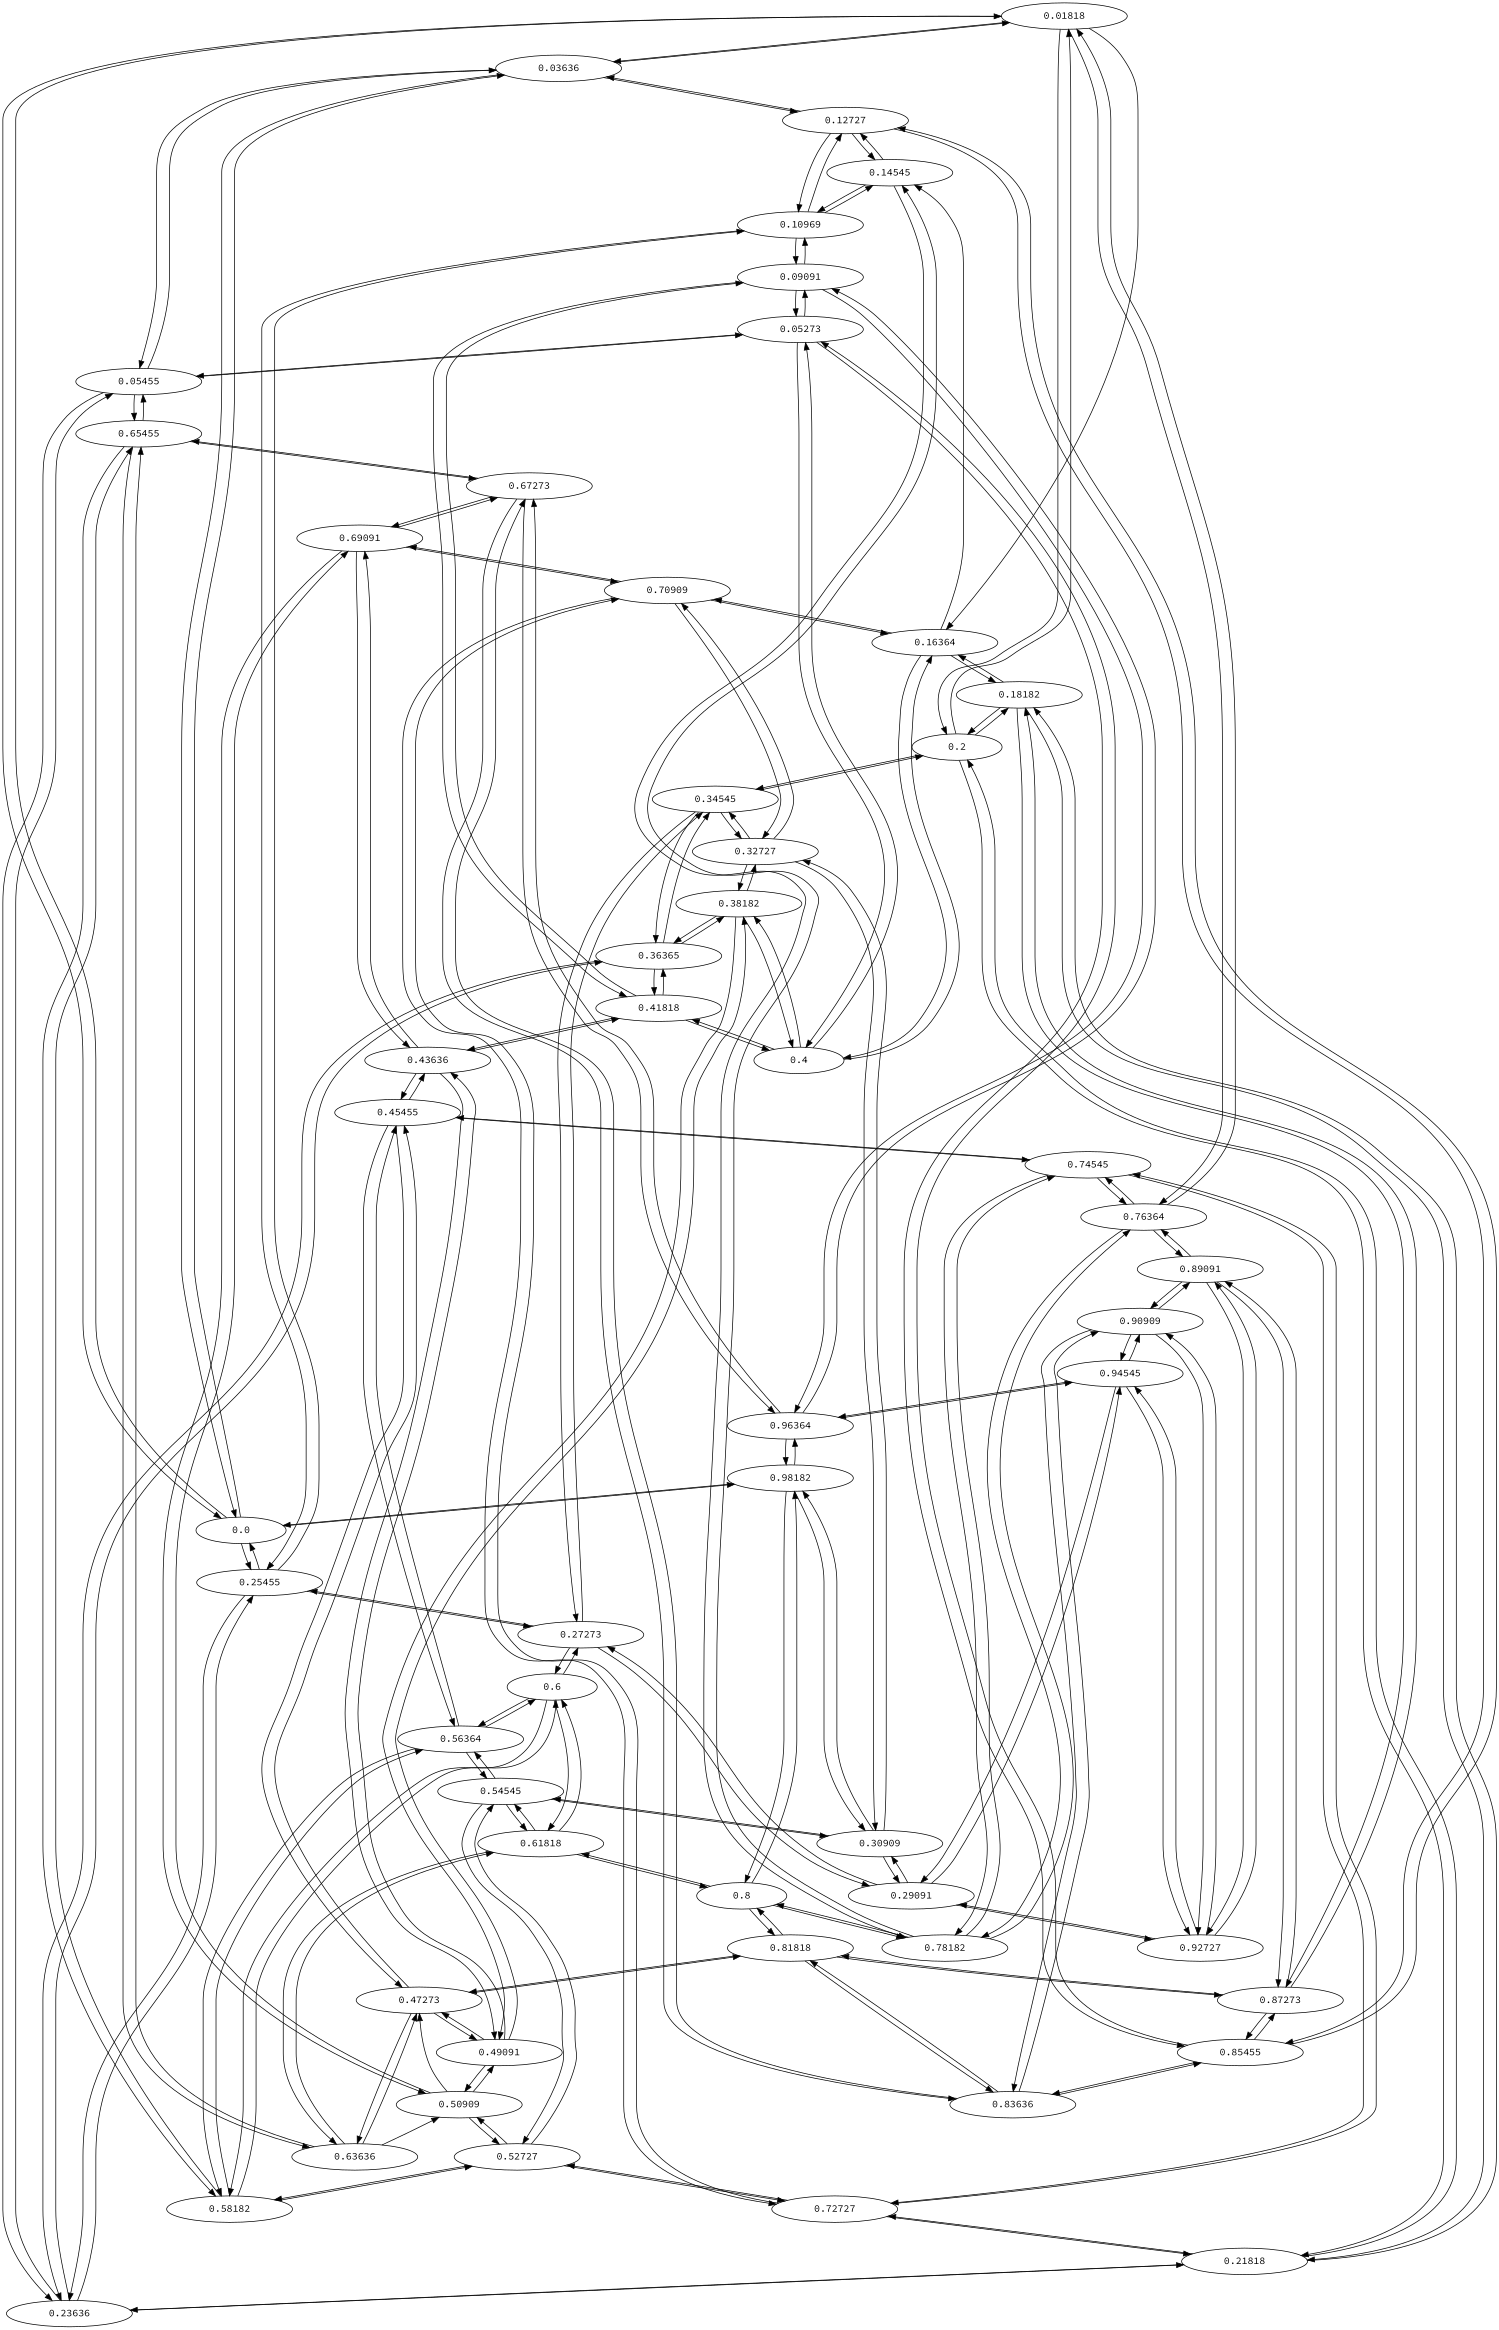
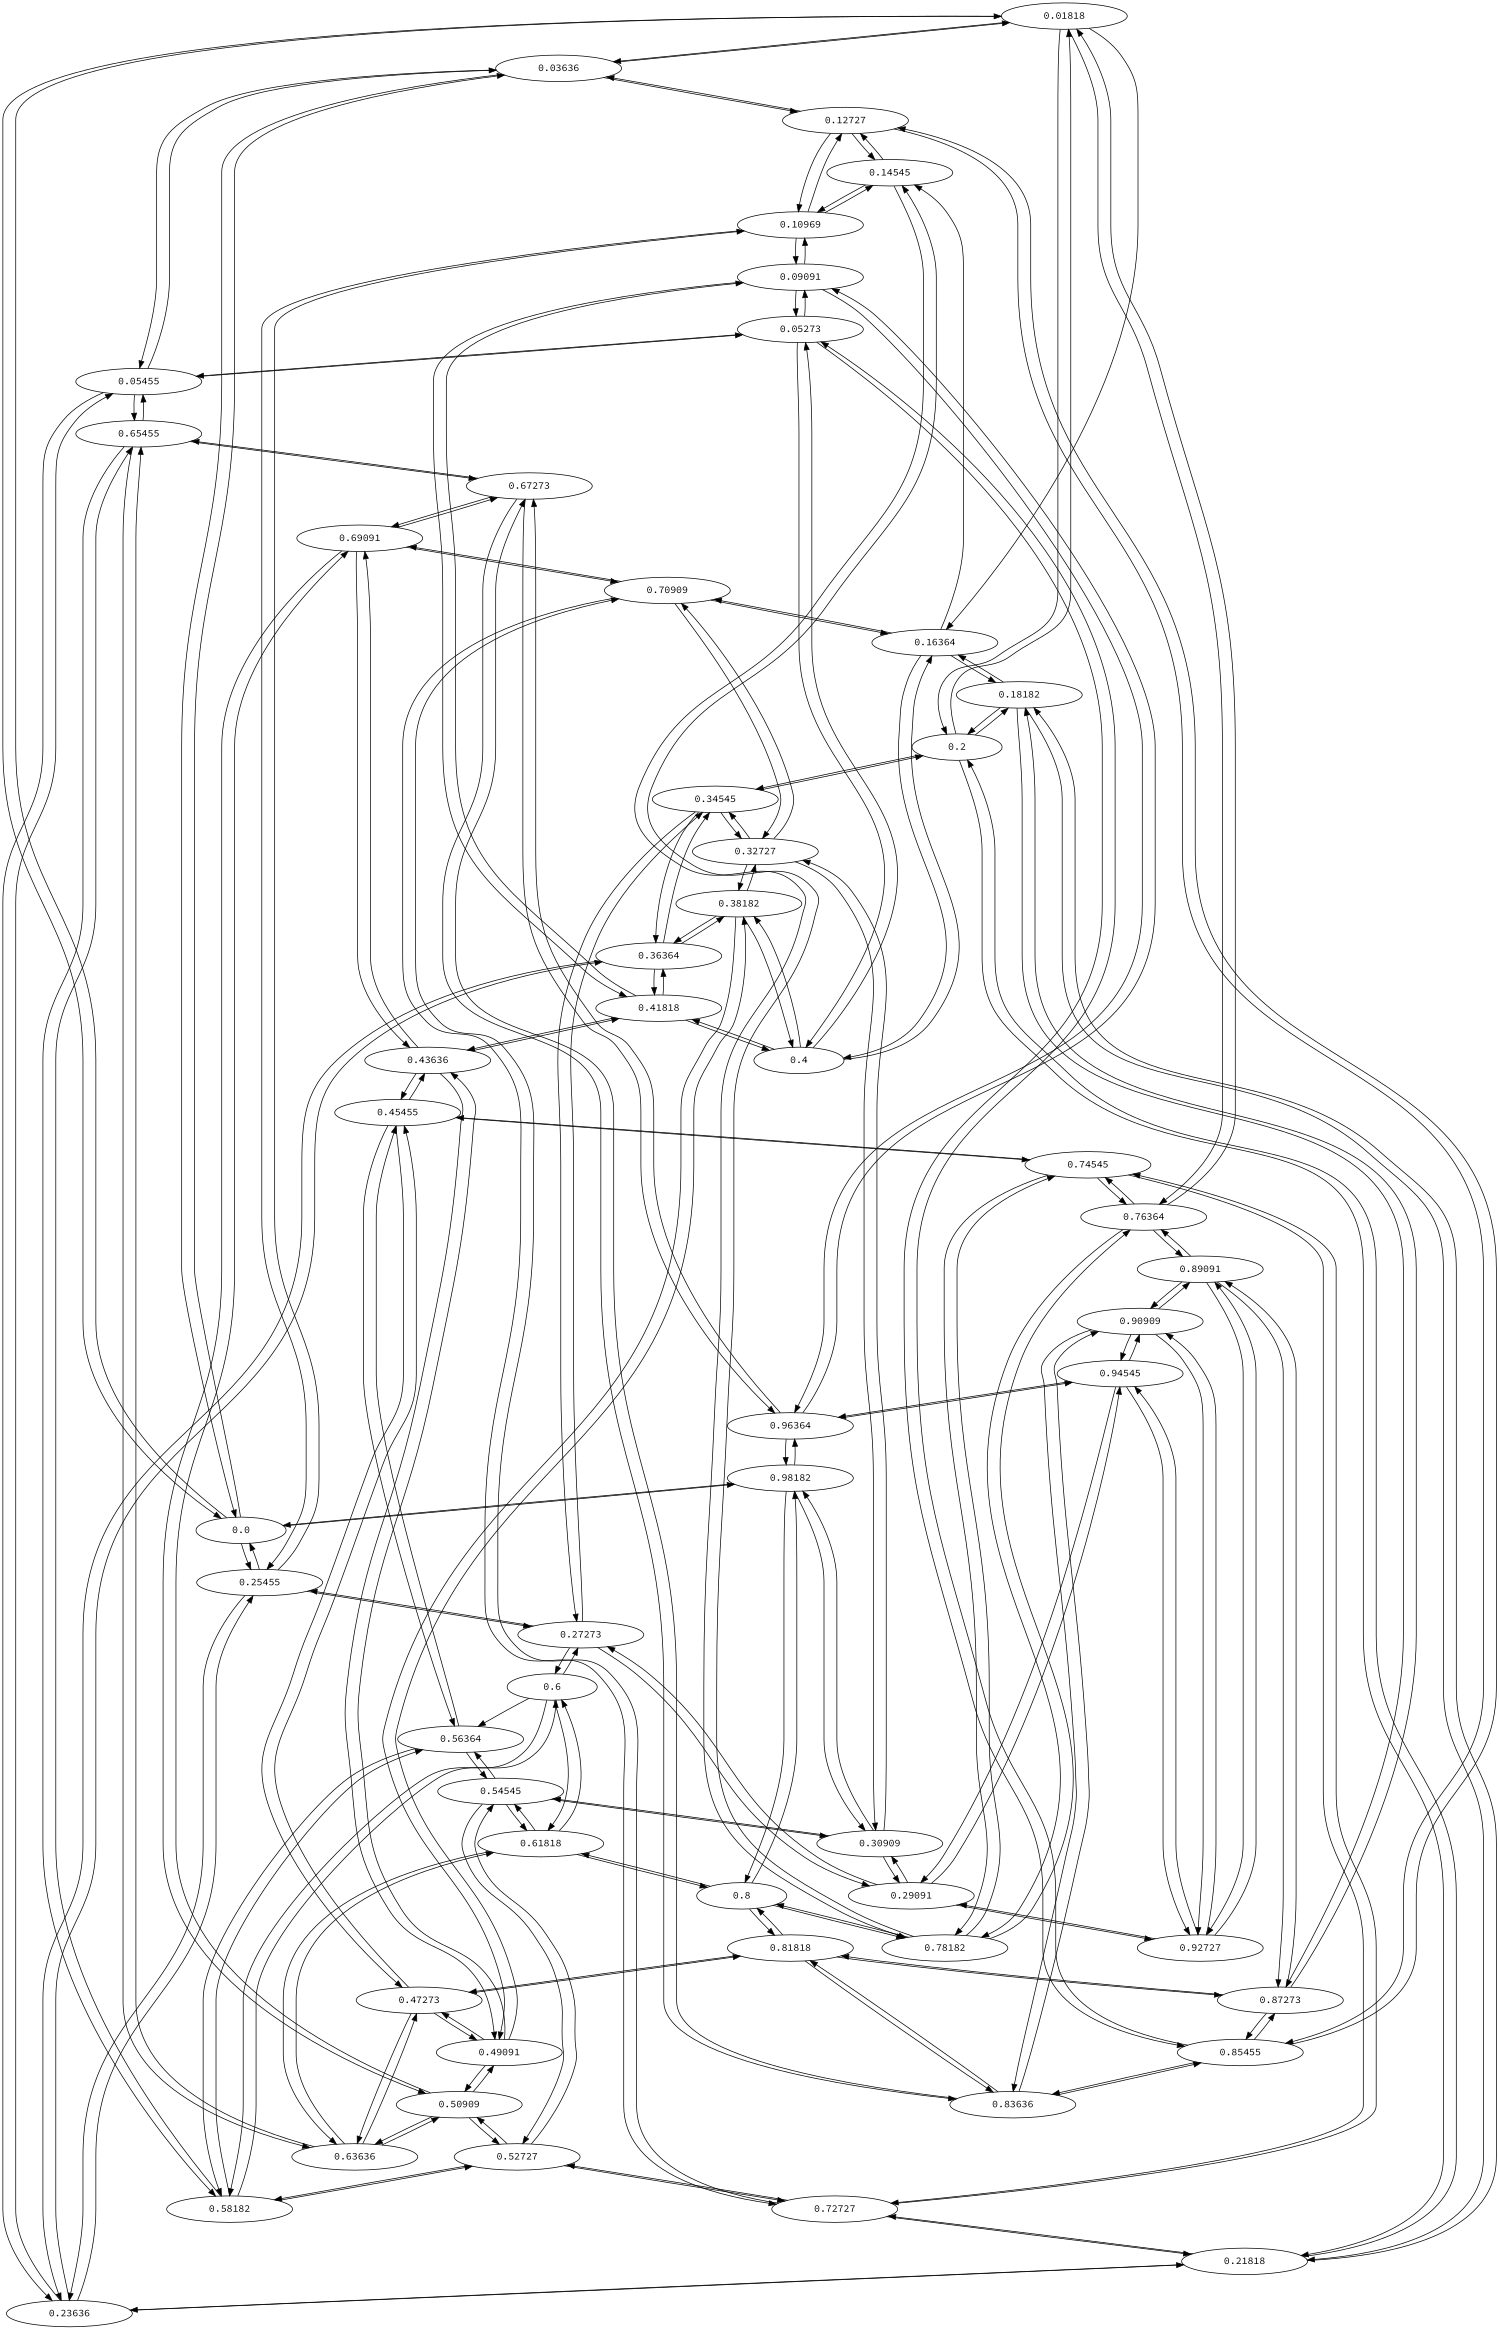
(659, 956) -> (659, 956)
(508, 1715) -> none
(427, 2059) -> (407, 2129)
